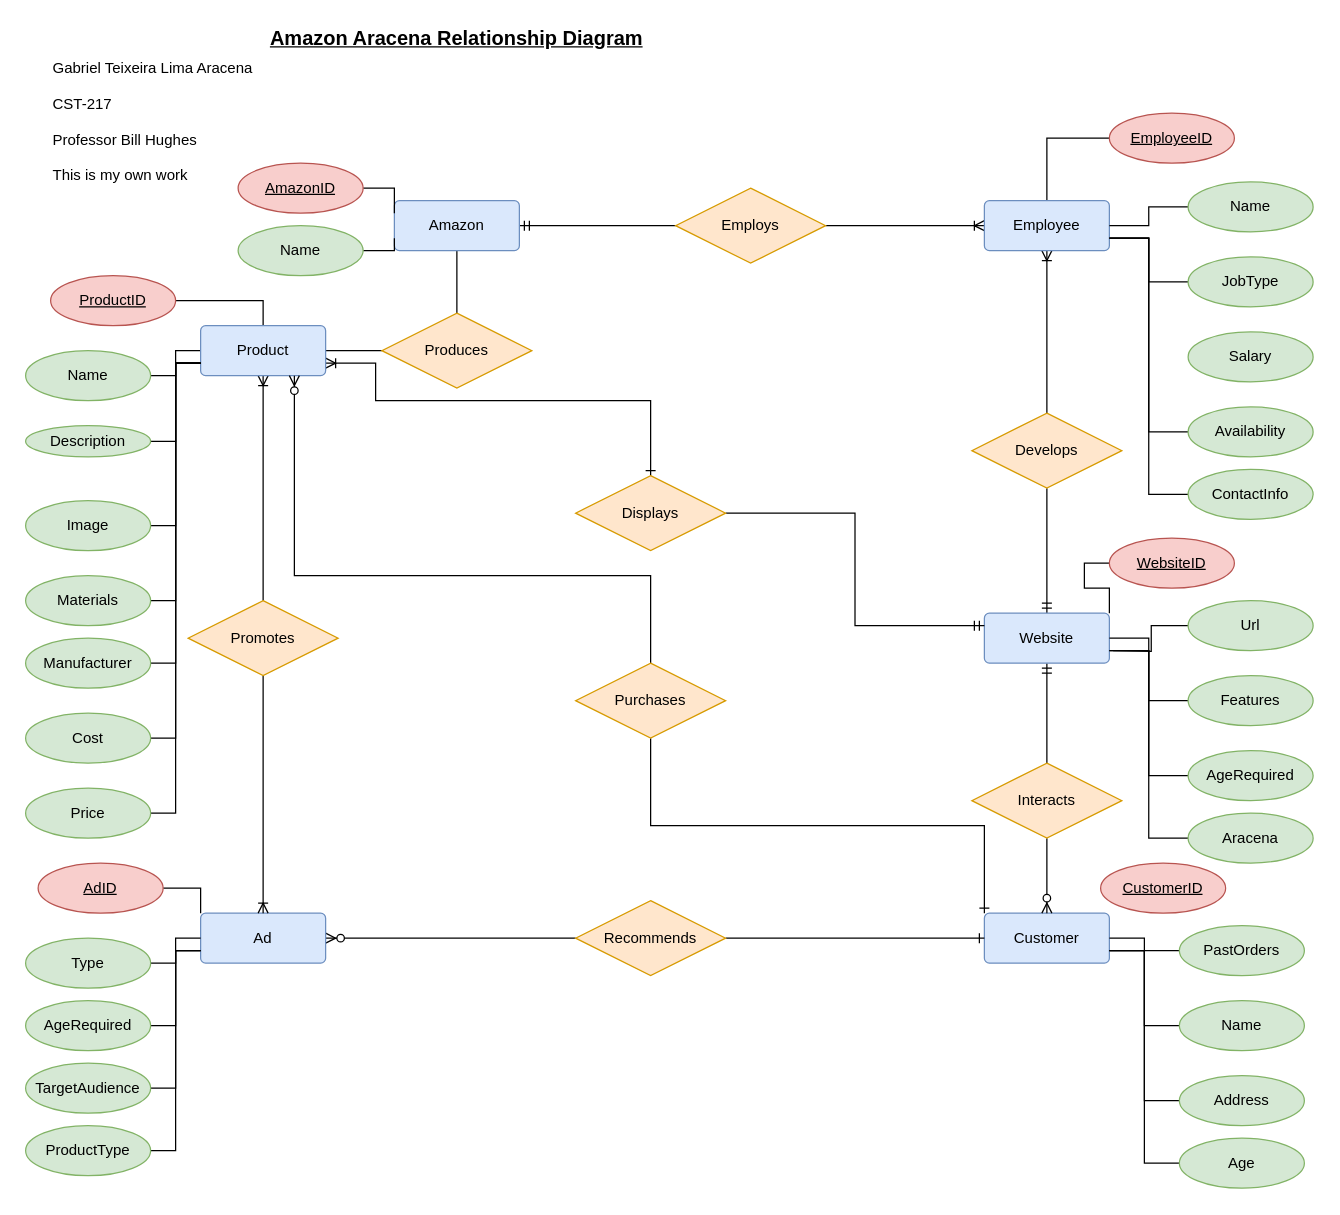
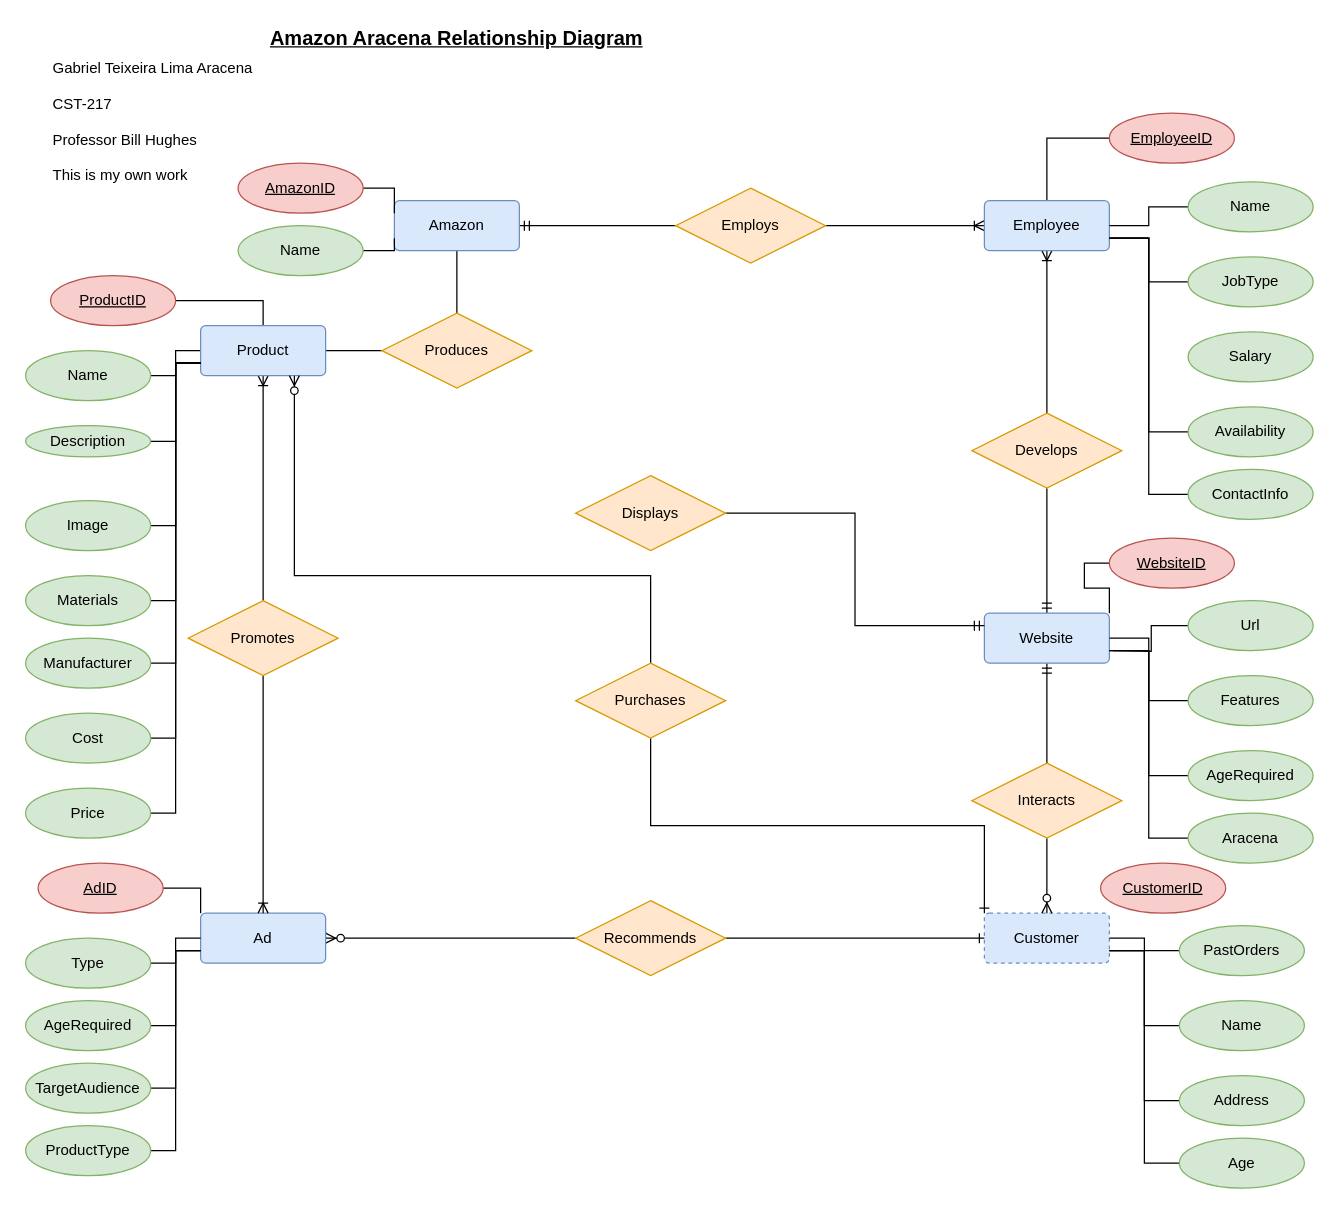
(507, 401) -> none
(1047, 938) -> (1047, 938)
